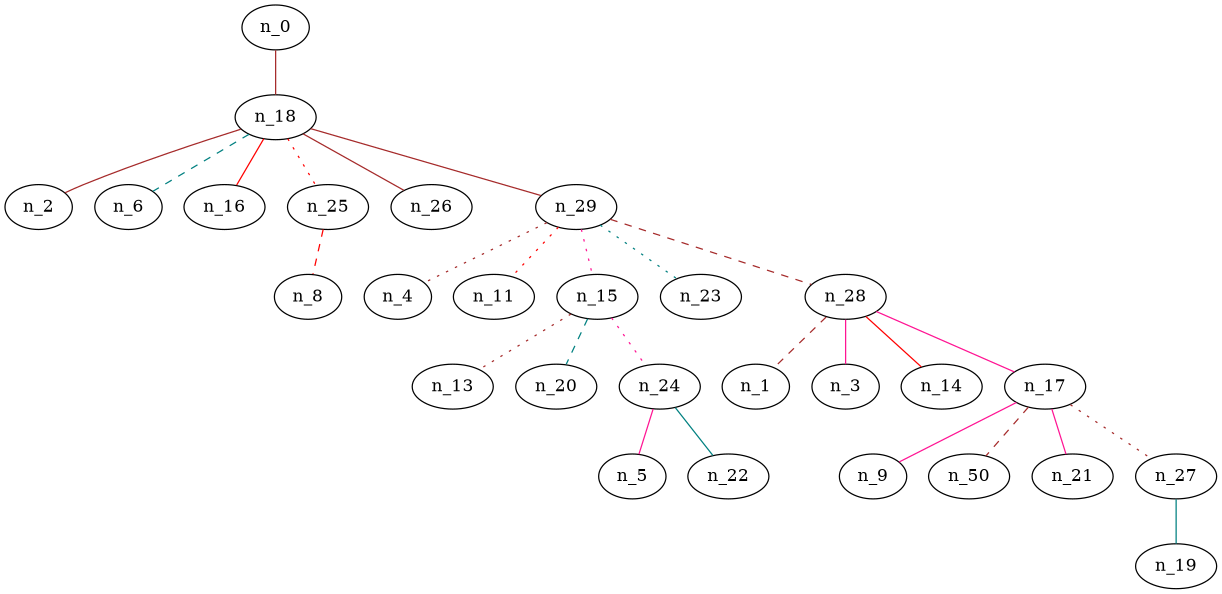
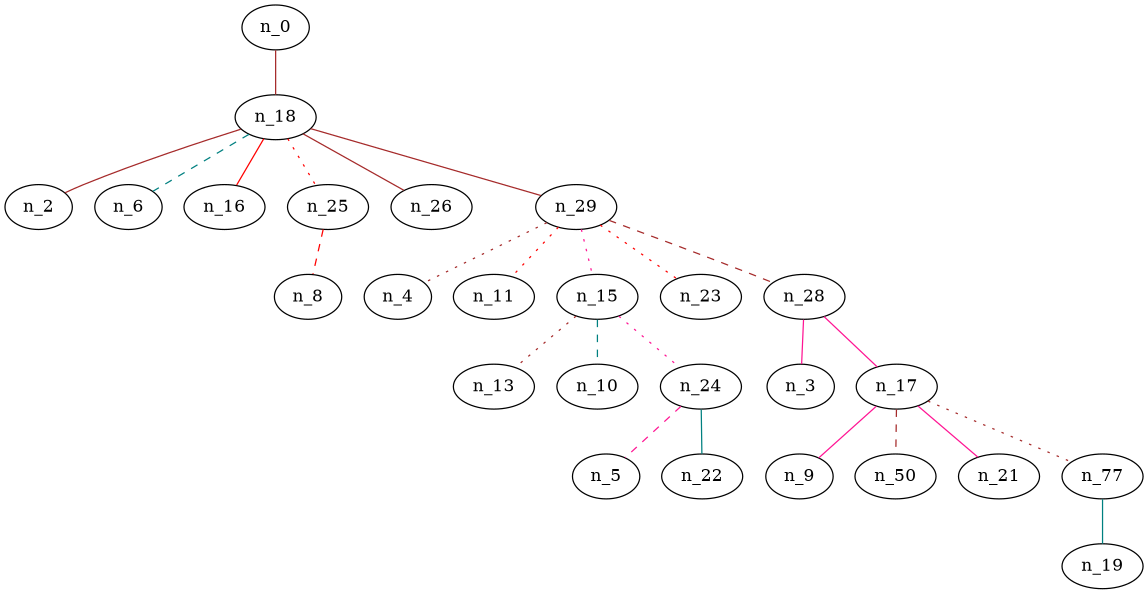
(638, 252) -> (638, 252)
(556, 387) -> (597, 387)
(756, 387) -> none
(942, 387) -> none
(646, 432) -> (653, 432)
(1176, 476) -> (1103, 476)
